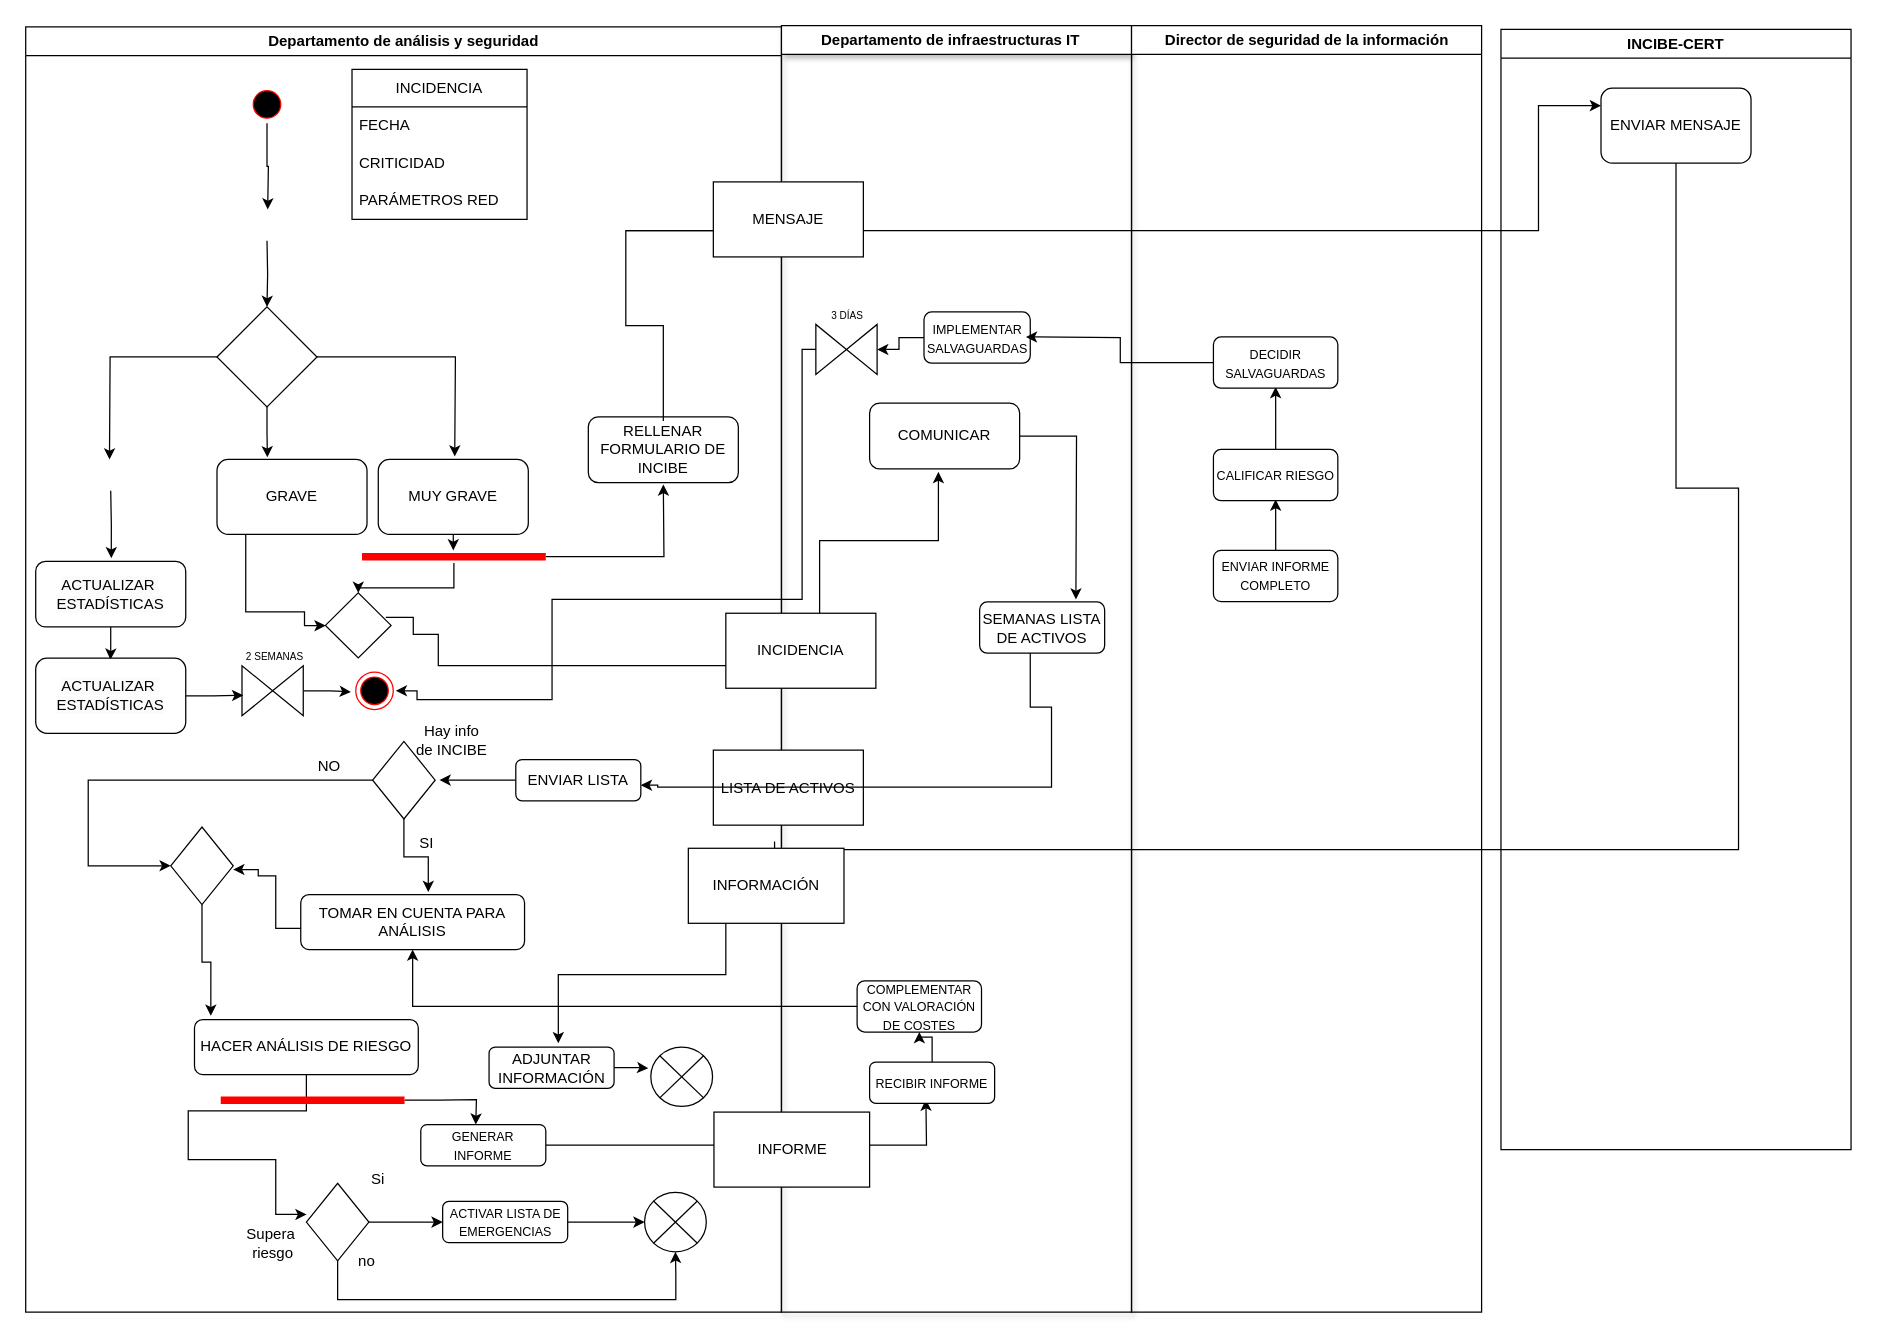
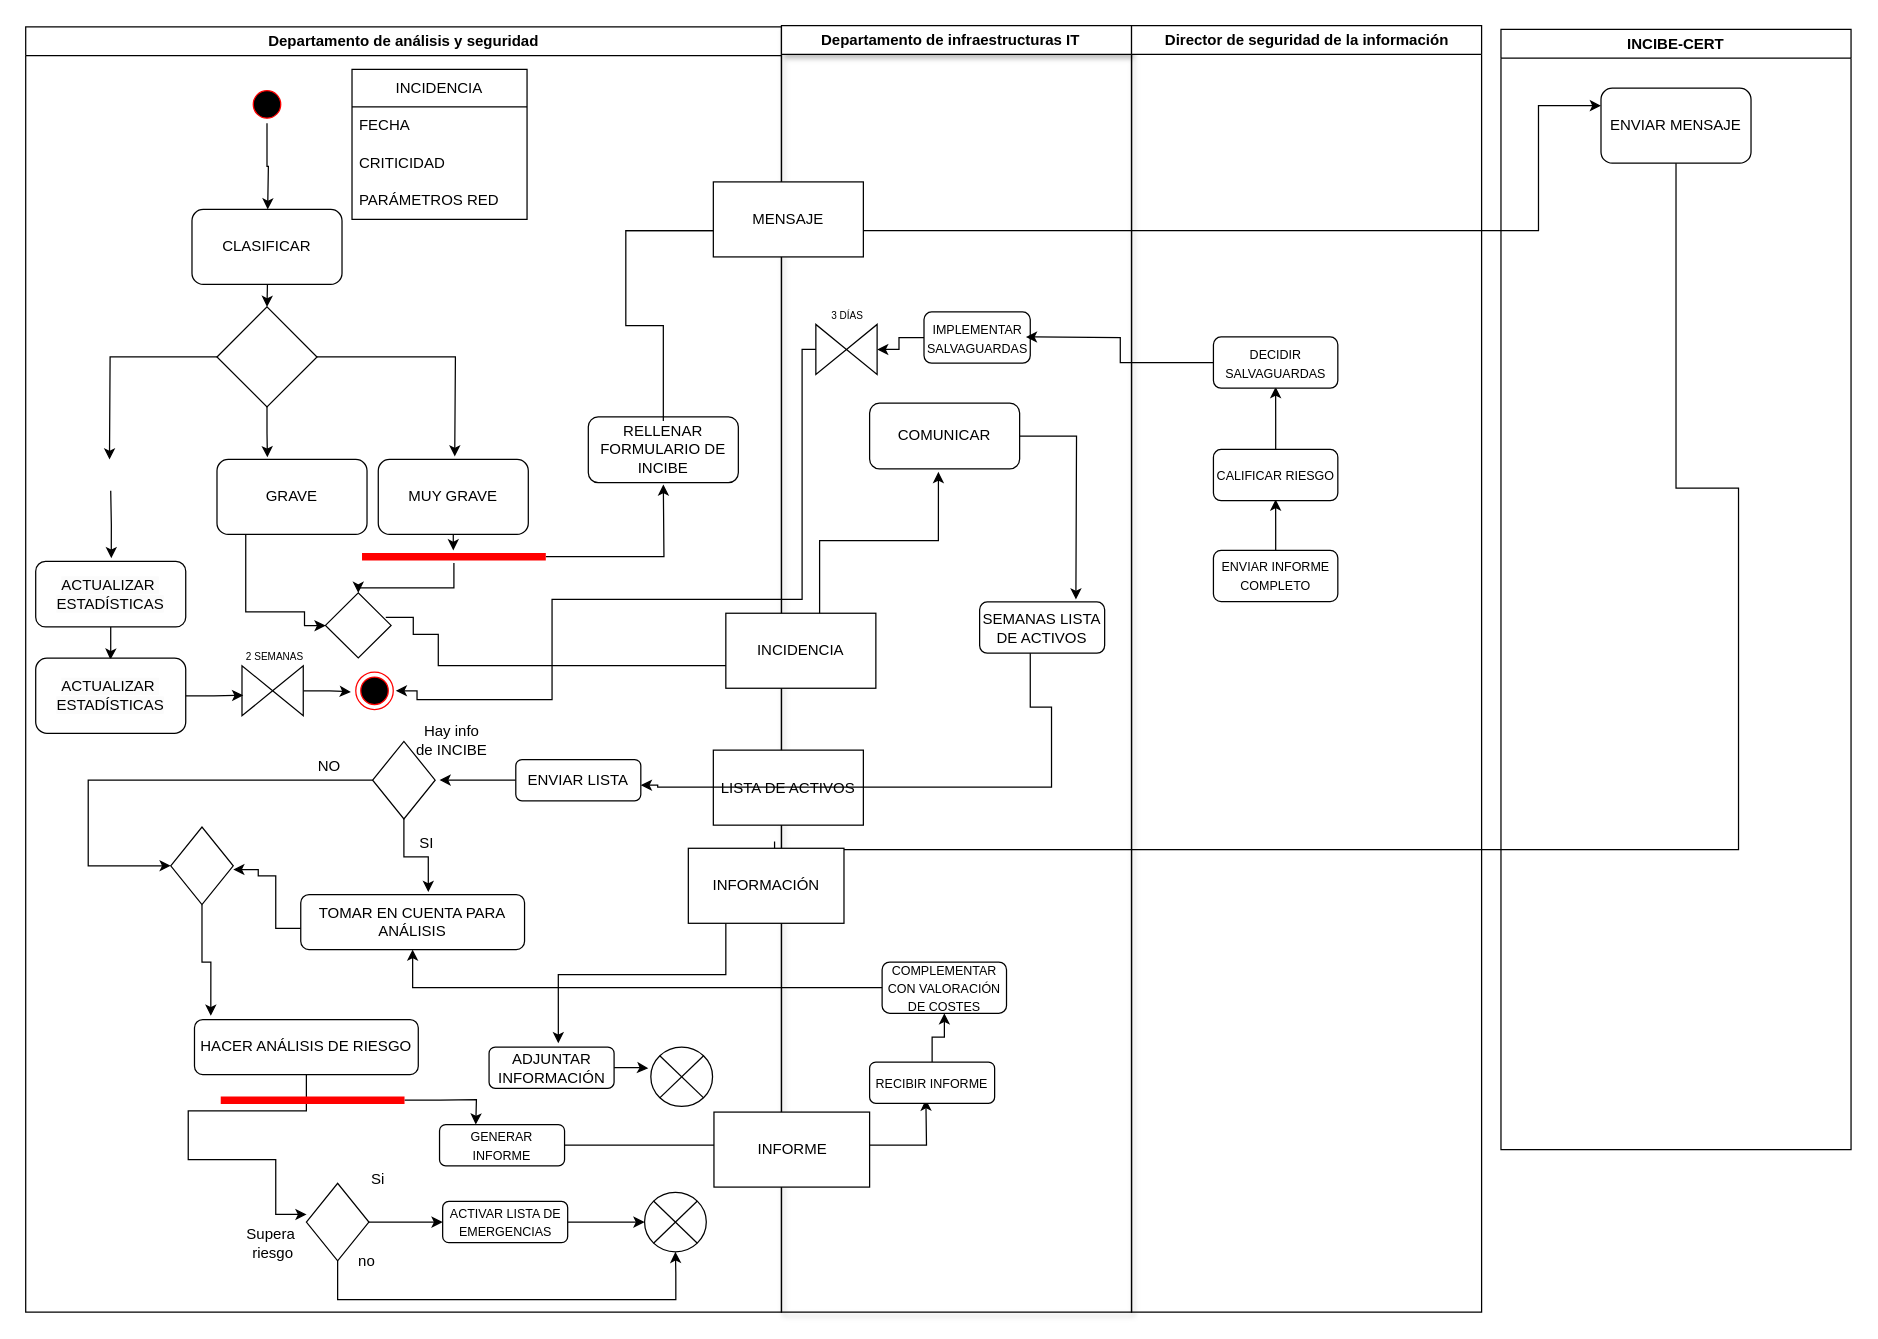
none -> (267, 247)
(919, 1006) -> (944, 988)
(483, 1145) -> (502, 1145)
